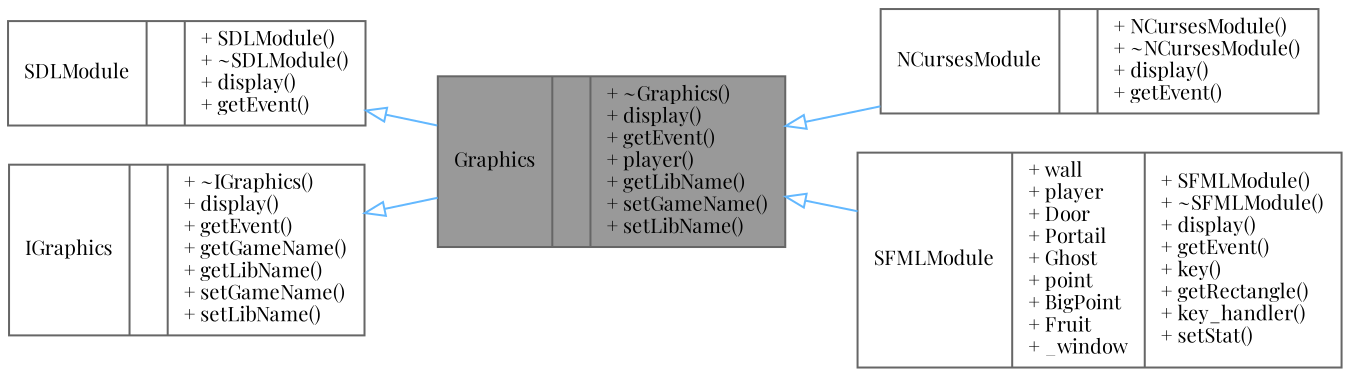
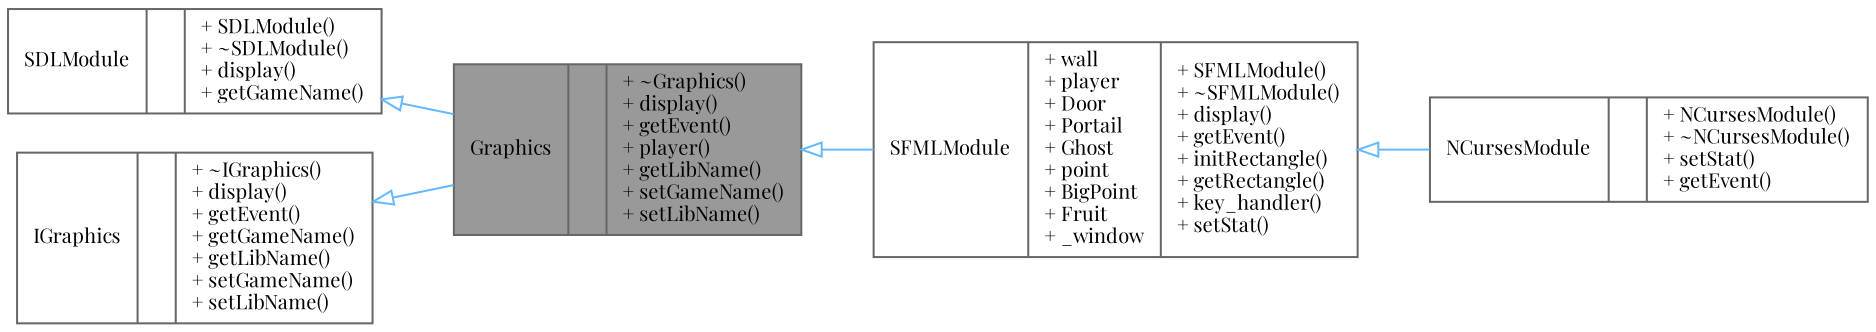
(1162, 71) -> (1709, 160)
(256, 105) -> (283, 93)
(843, 114) -> (1404, 150)
(1192, 270) -> (1253, 160)
